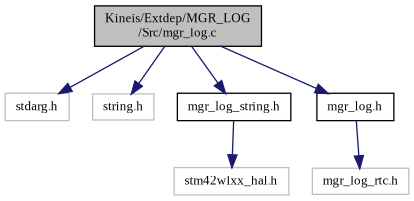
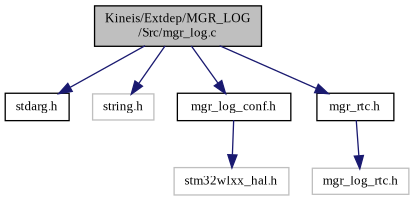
(37, 107) -> (37, 107)
(234, 107) -> (234, 107)
(355, 107) -> (355, 107)
(231, 181) -> (231, 181)
